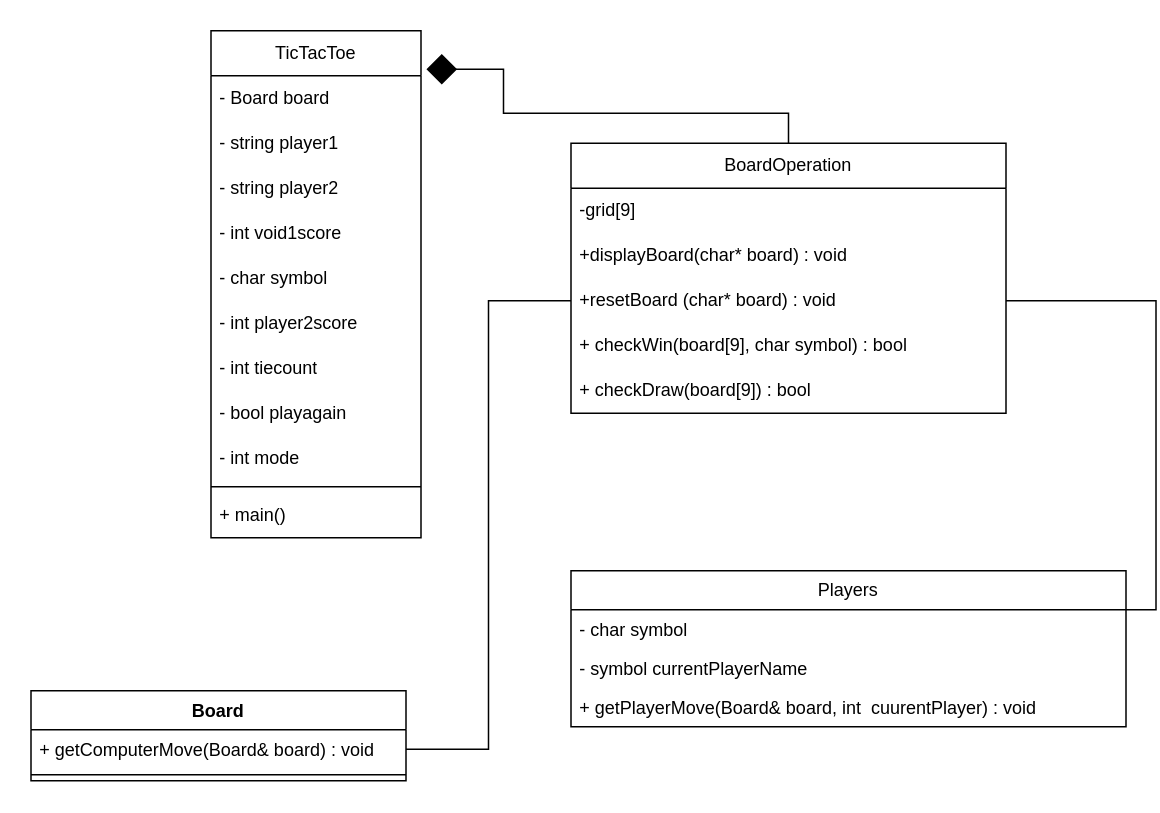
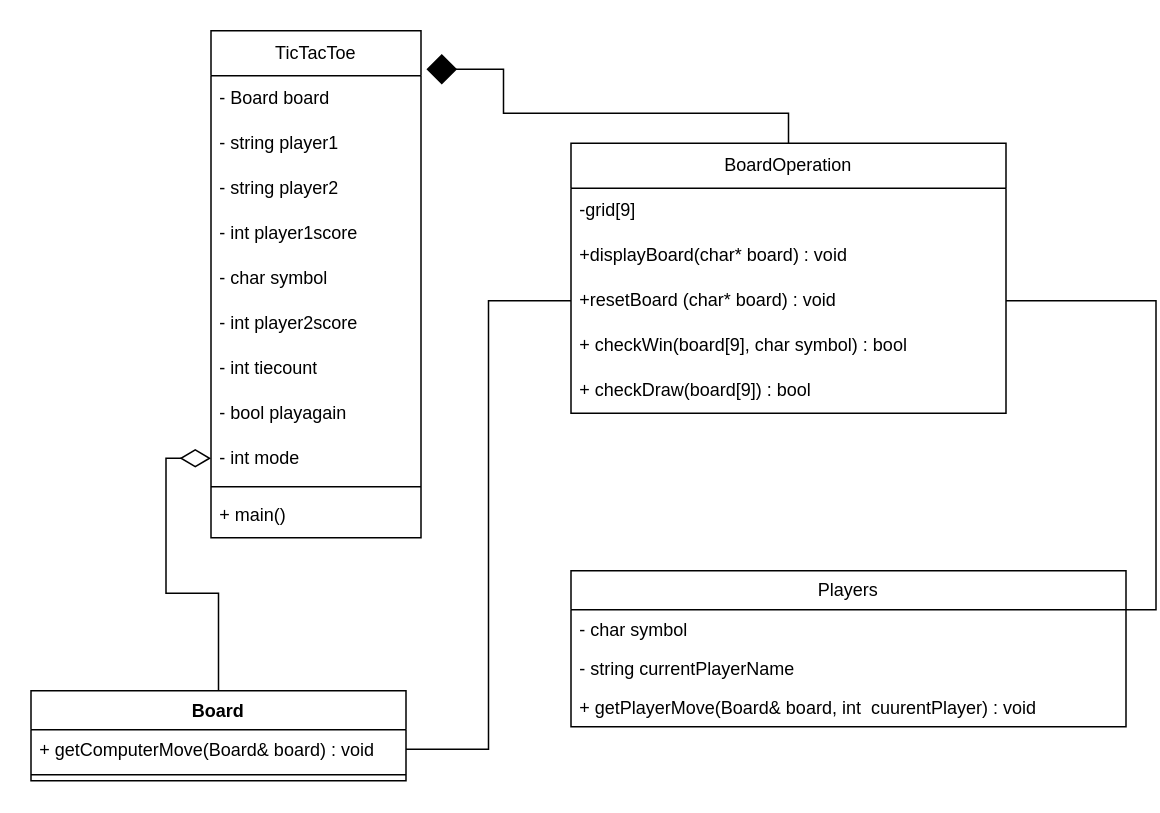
(291, 233) -> (301, 233)
none -> (166, 593)
(701, 670) -> (701, 670)
